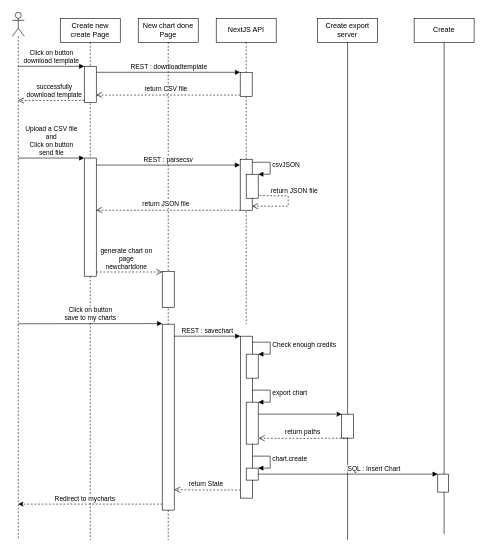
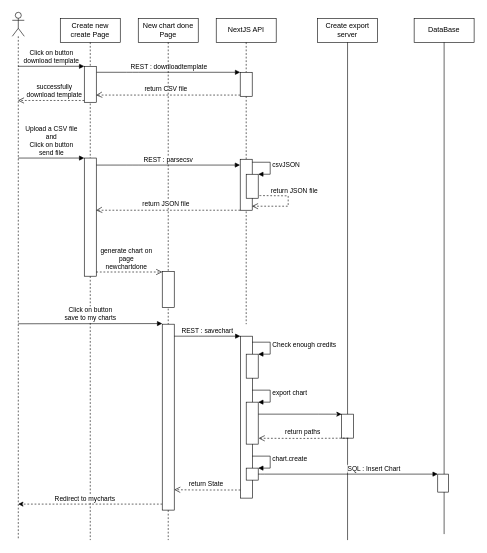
(444, 30) -> (444, 30)
